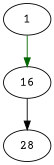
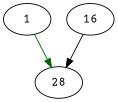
(27, 47) -> (41, 47)
